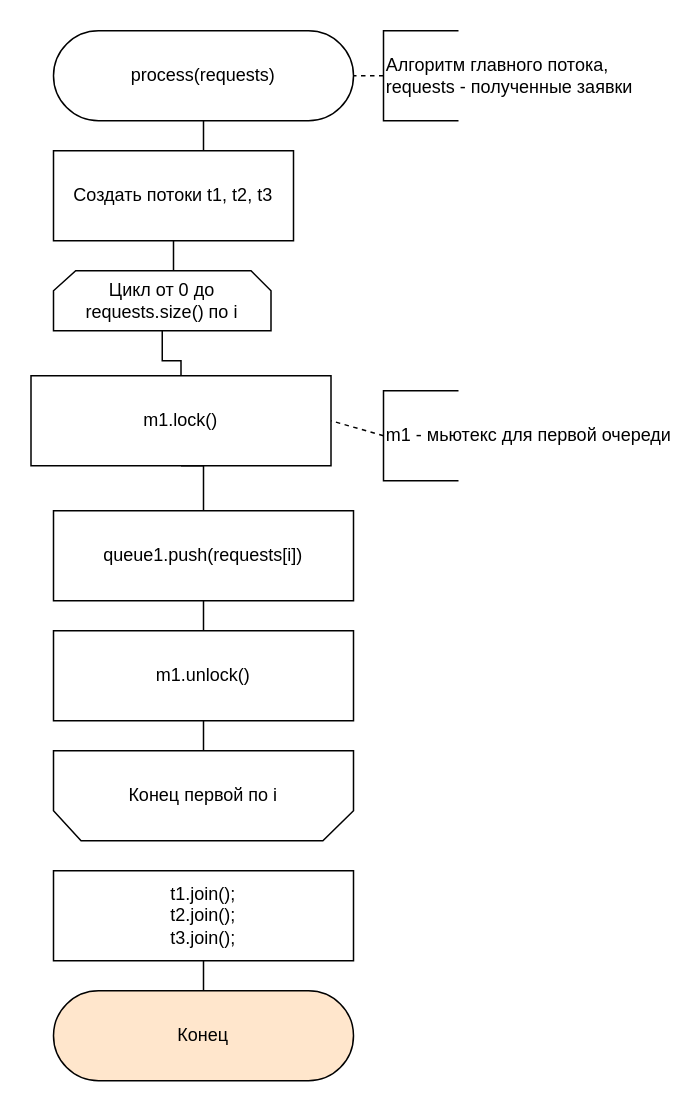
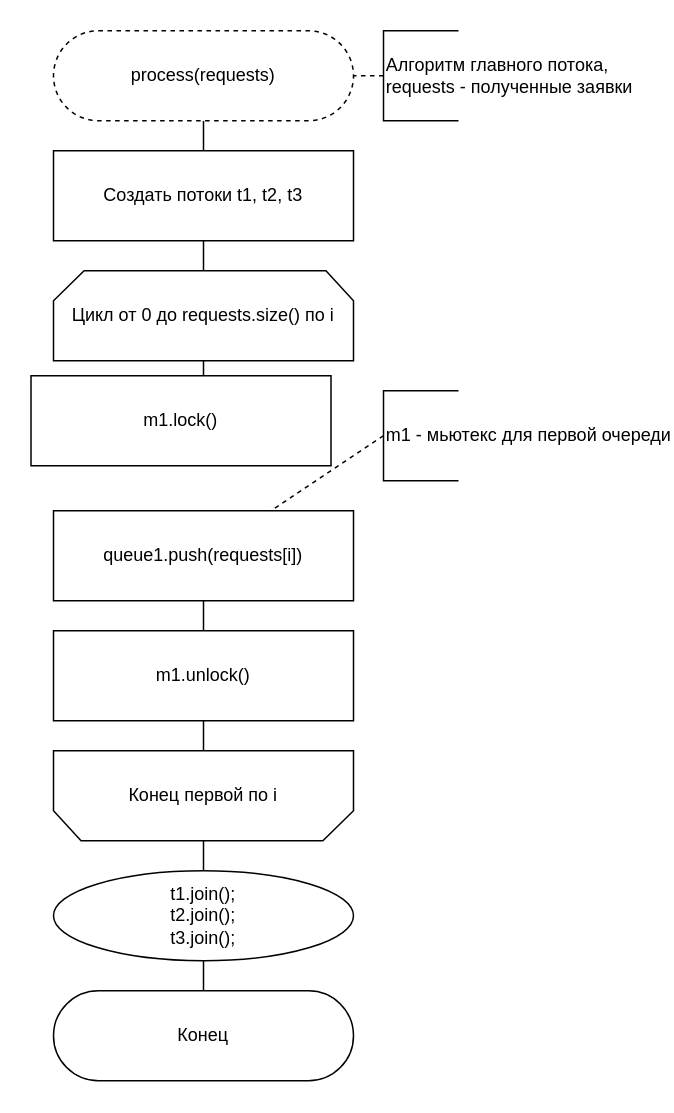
(203, 76) -> (203, 76)
(173, 196) -> (203, 196)
(162, 301) -> (203, 316)
(358, 429) -> (327, 473)
(203, 487) -> none
none -> (203, 856)
(203, 916) -> (203, 916)
(203, 1036) -> (203, 1036)
